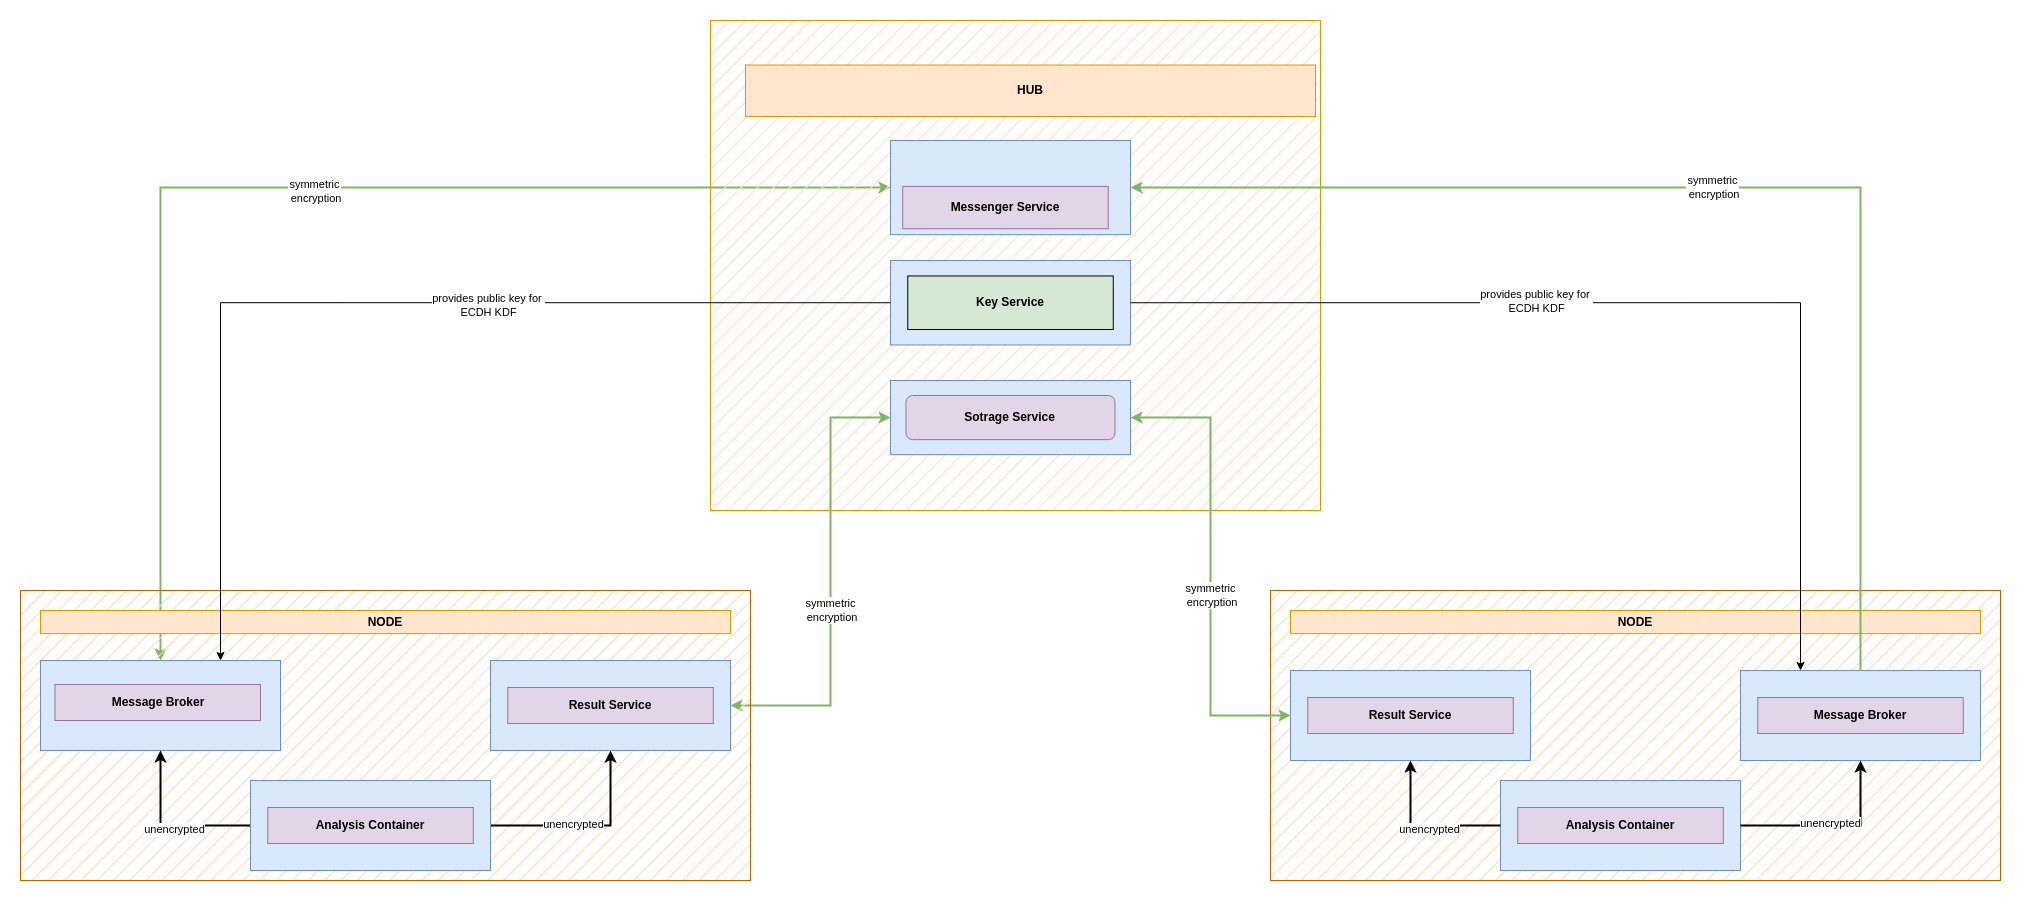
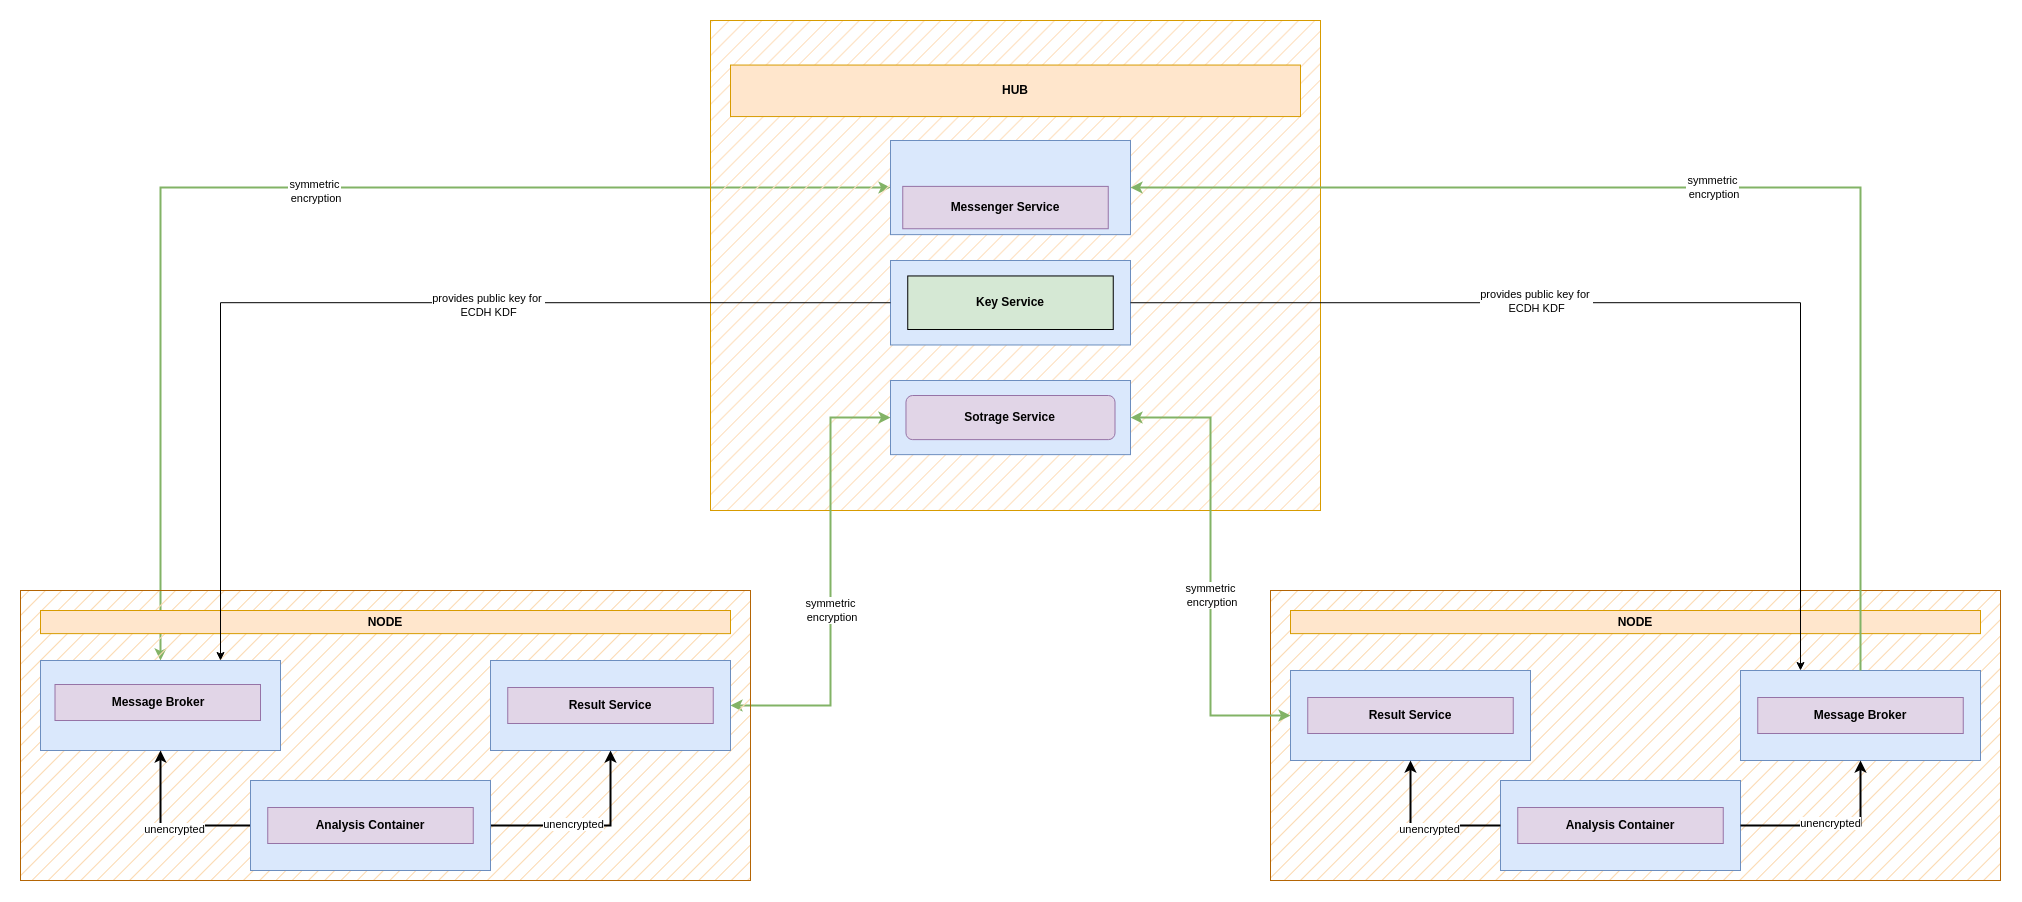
(1031, 91) -> (1016, 91)
